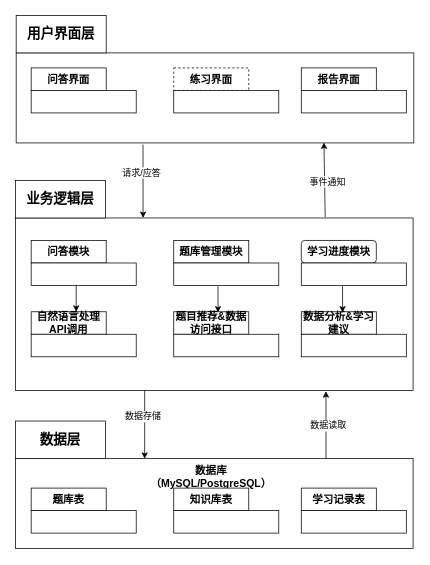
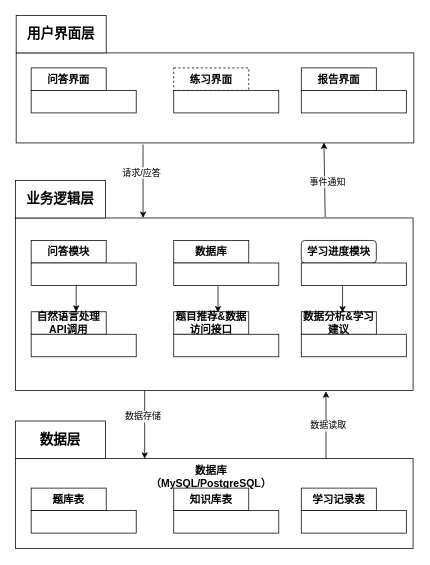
(211, 252) -> (211, 252)
